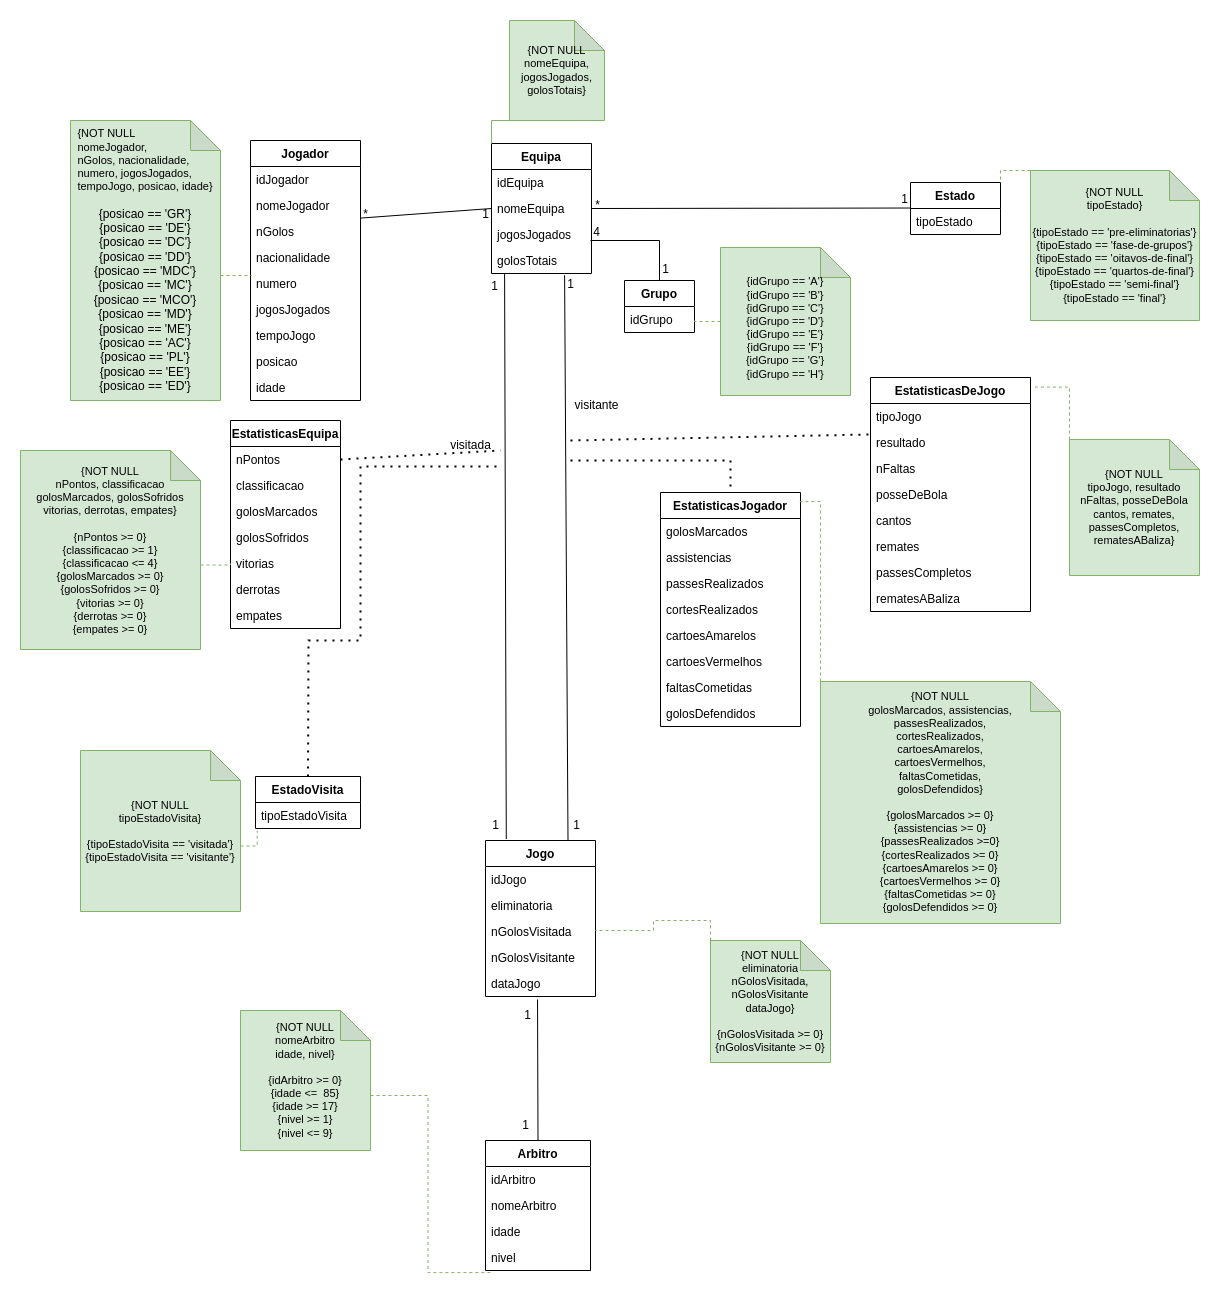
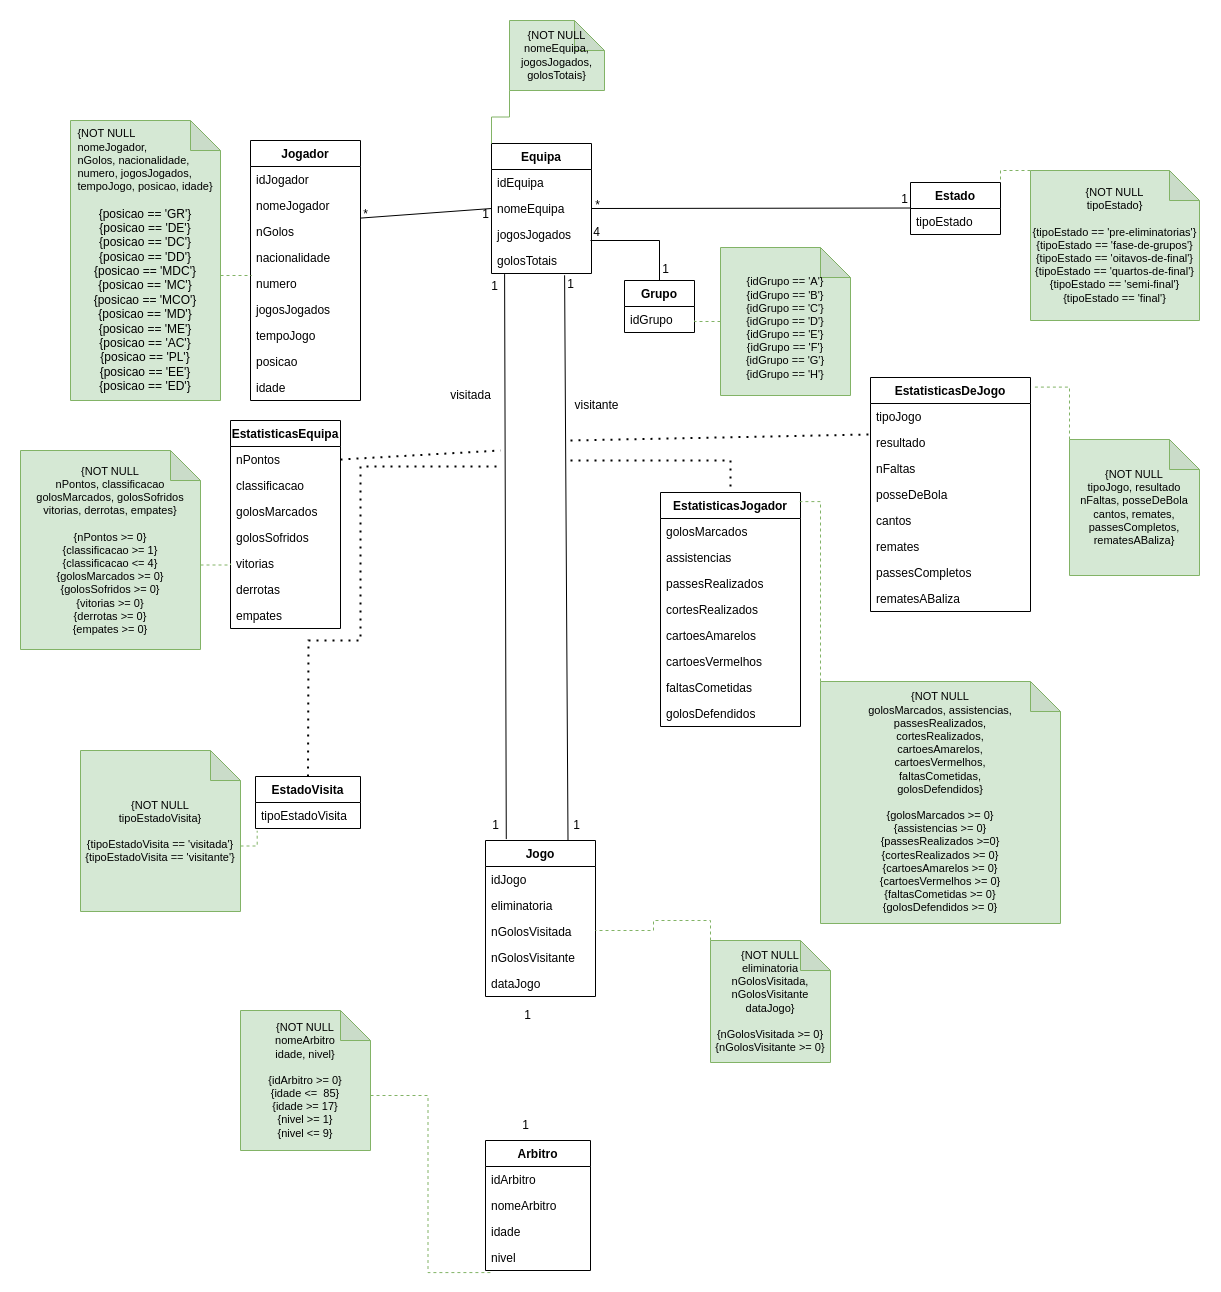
(557, 71) -> (557, 56)
(471, 446) -> (471, 396)
(538, 1070) -> none
